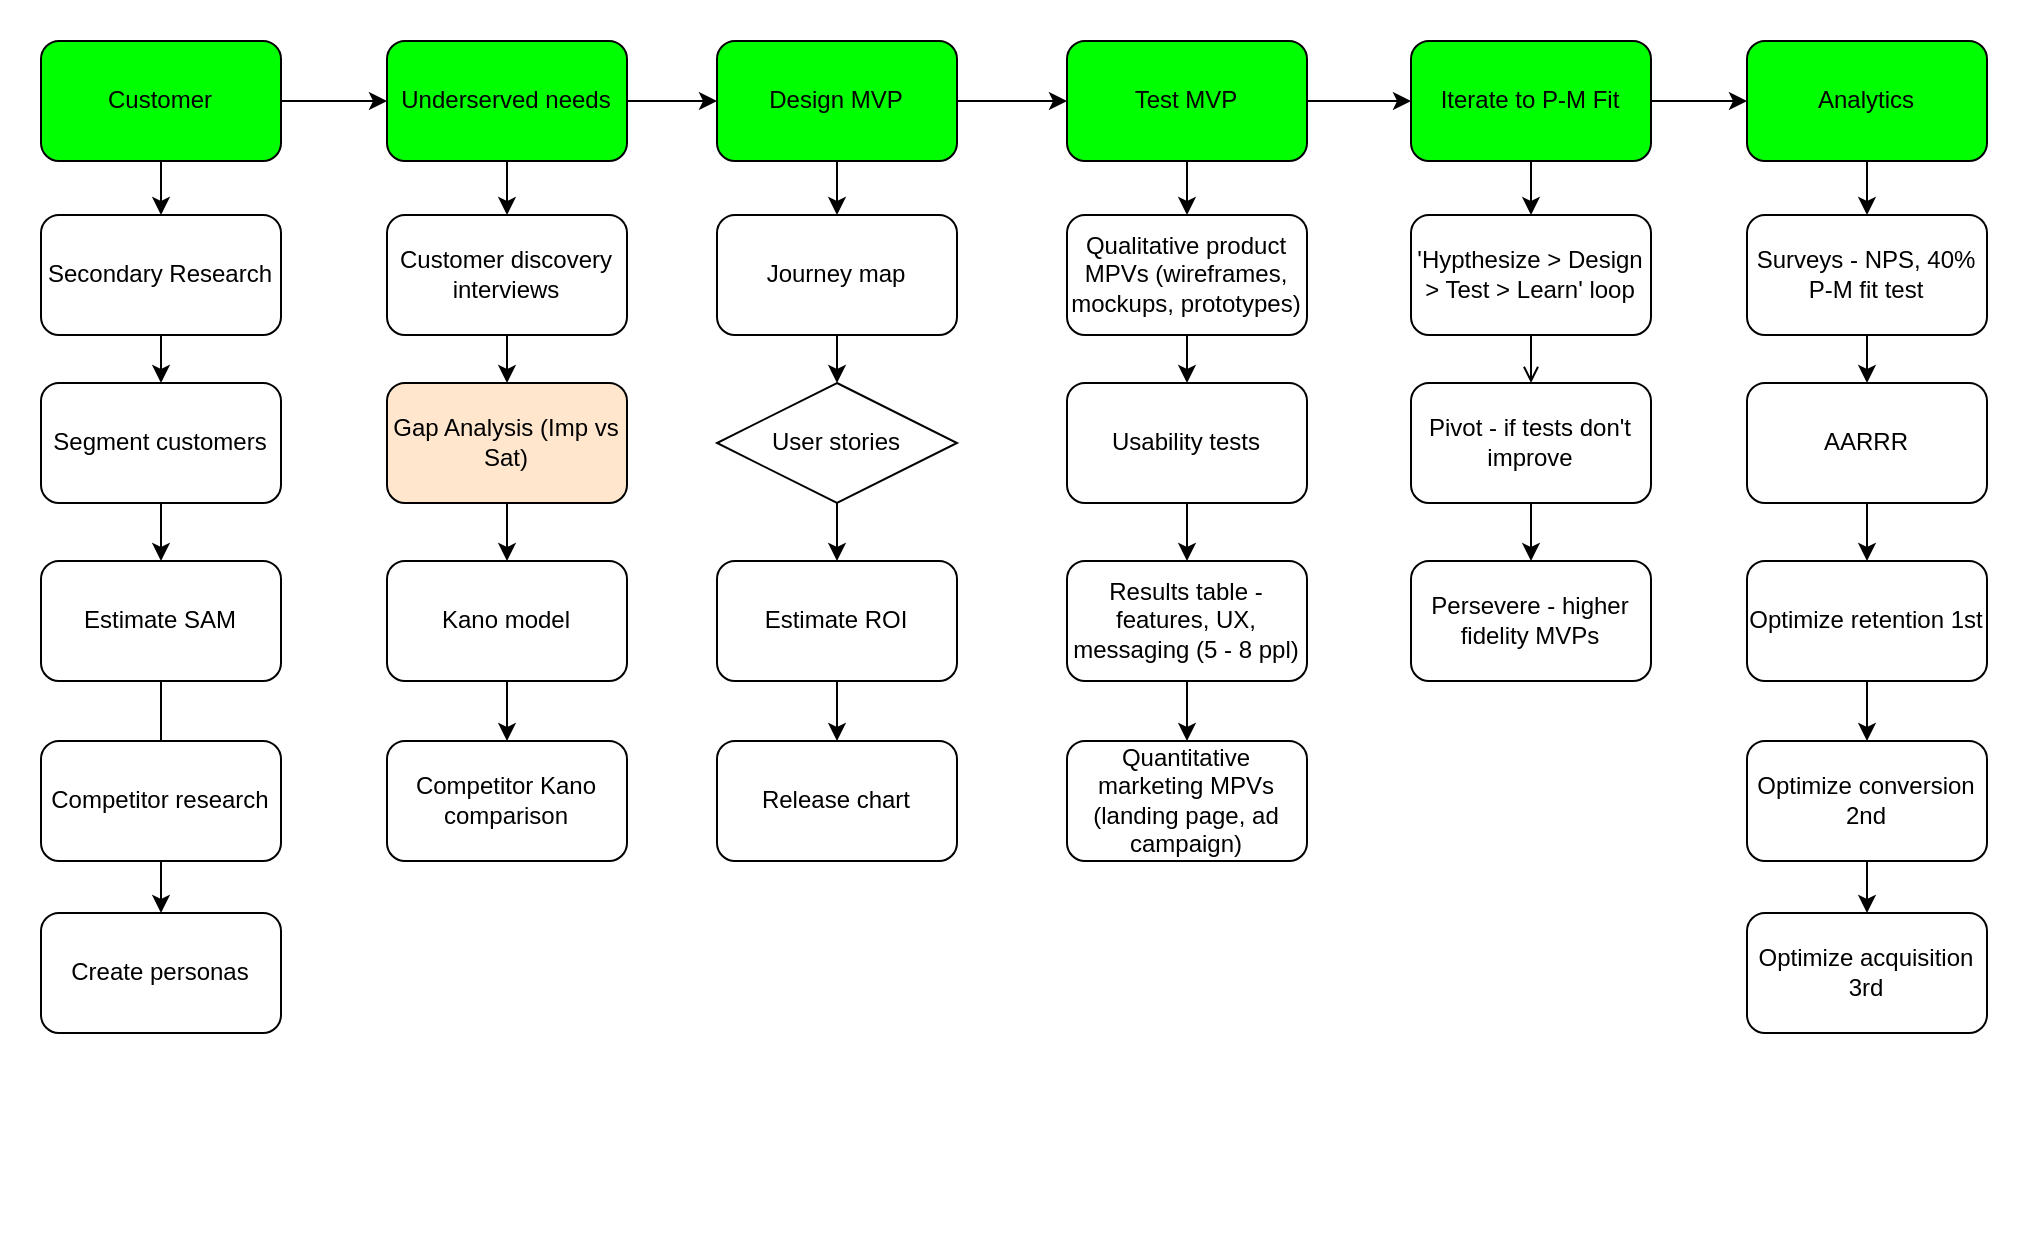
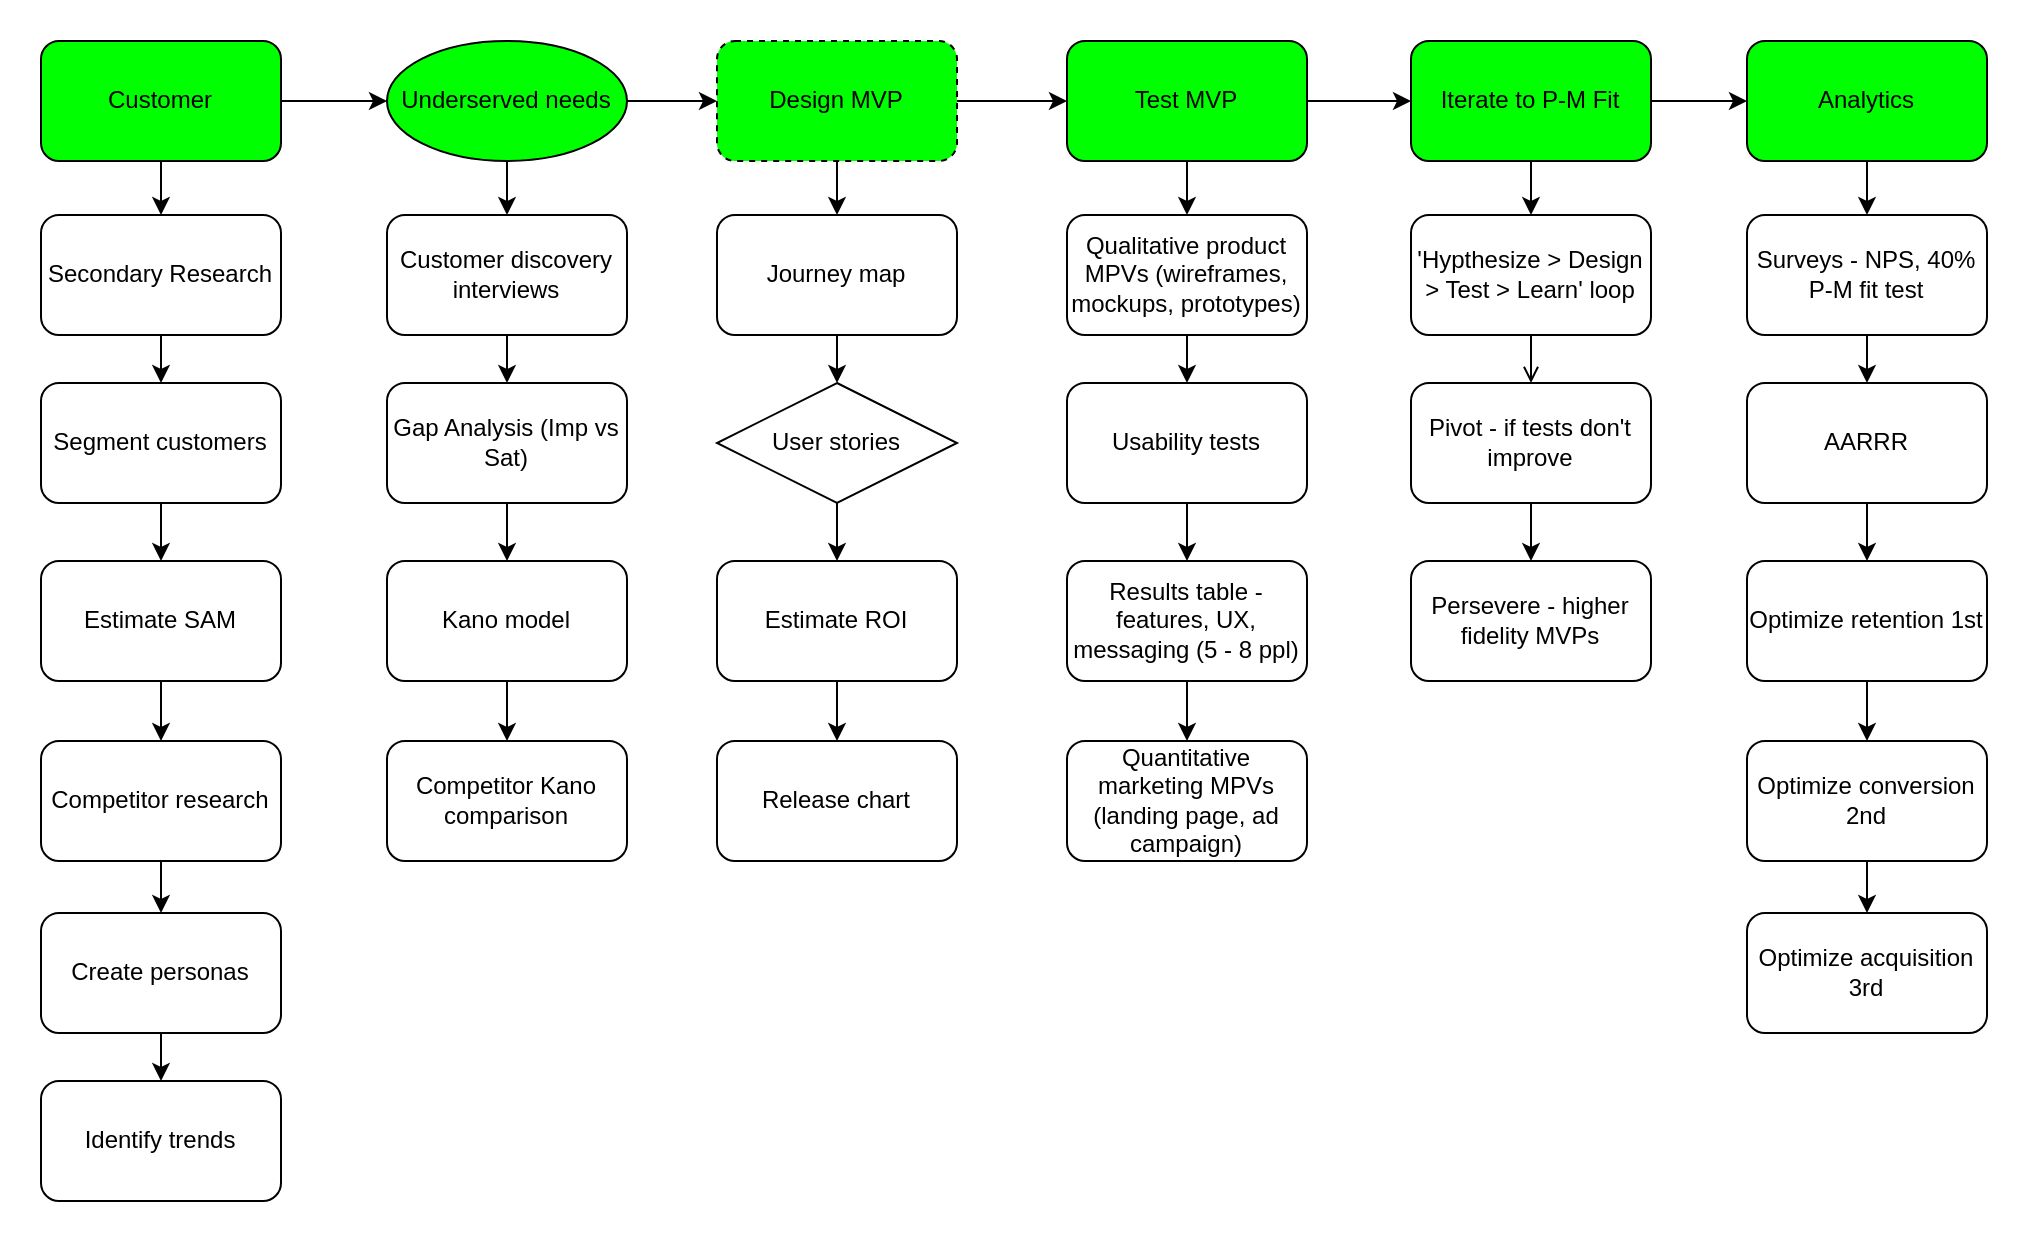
(507, 101) -> (507, 101)
(837, 101) -> (837, 101)
(507, 443) -> (507, 443)
(161, 731) -> (161, 726)
none -> (161, 1064)
none -> (161, 1141)
